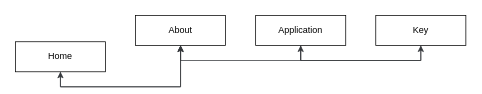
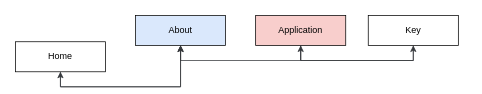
(180, 30) -> (180, 30)
(300, 30) -> (300, 30)
(420, 30) -> (413, 30)
